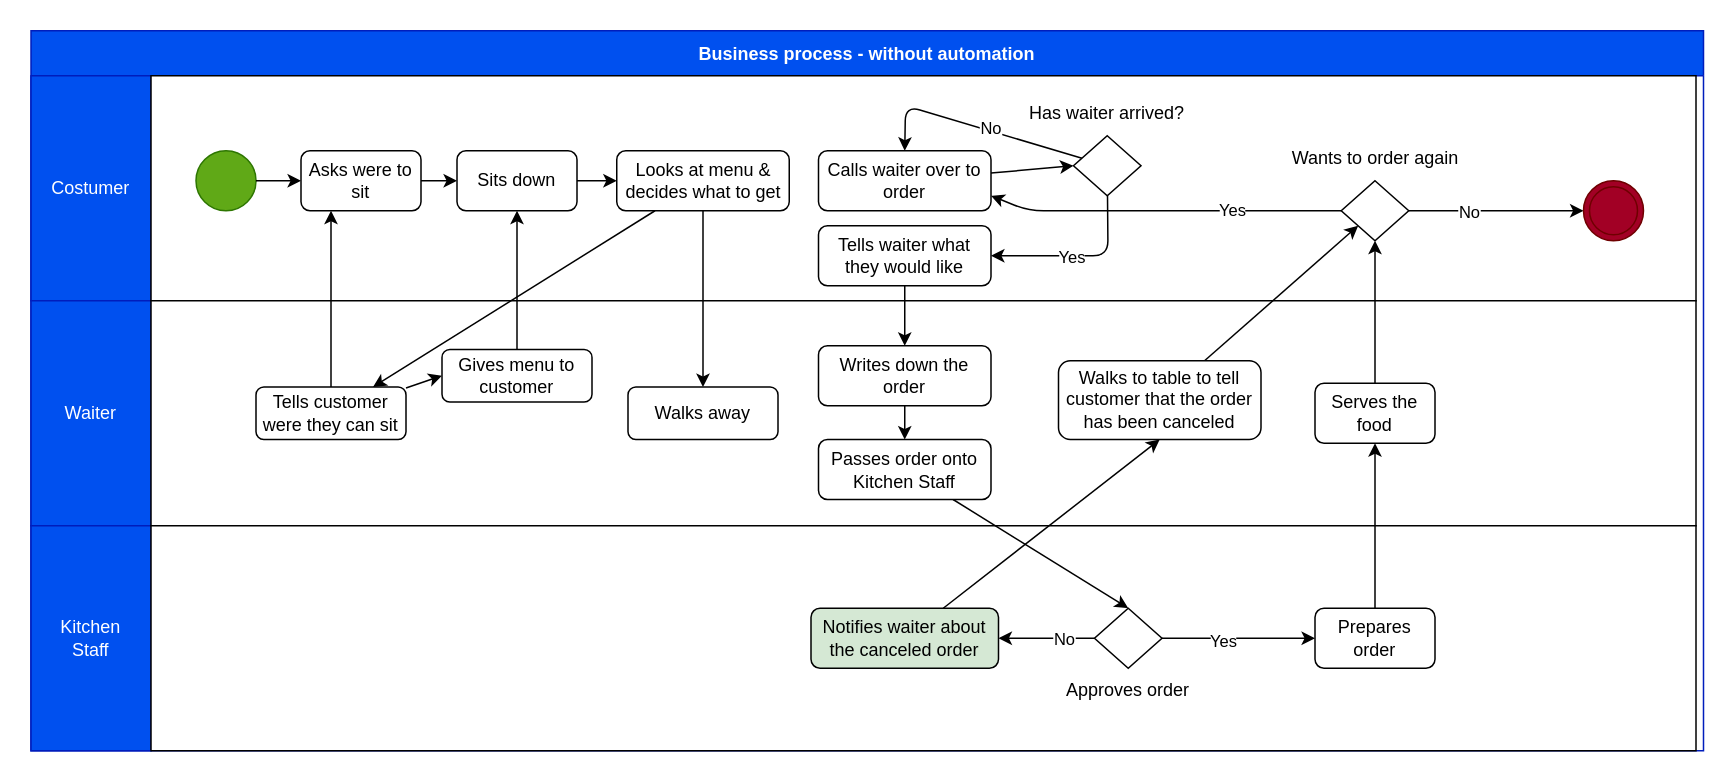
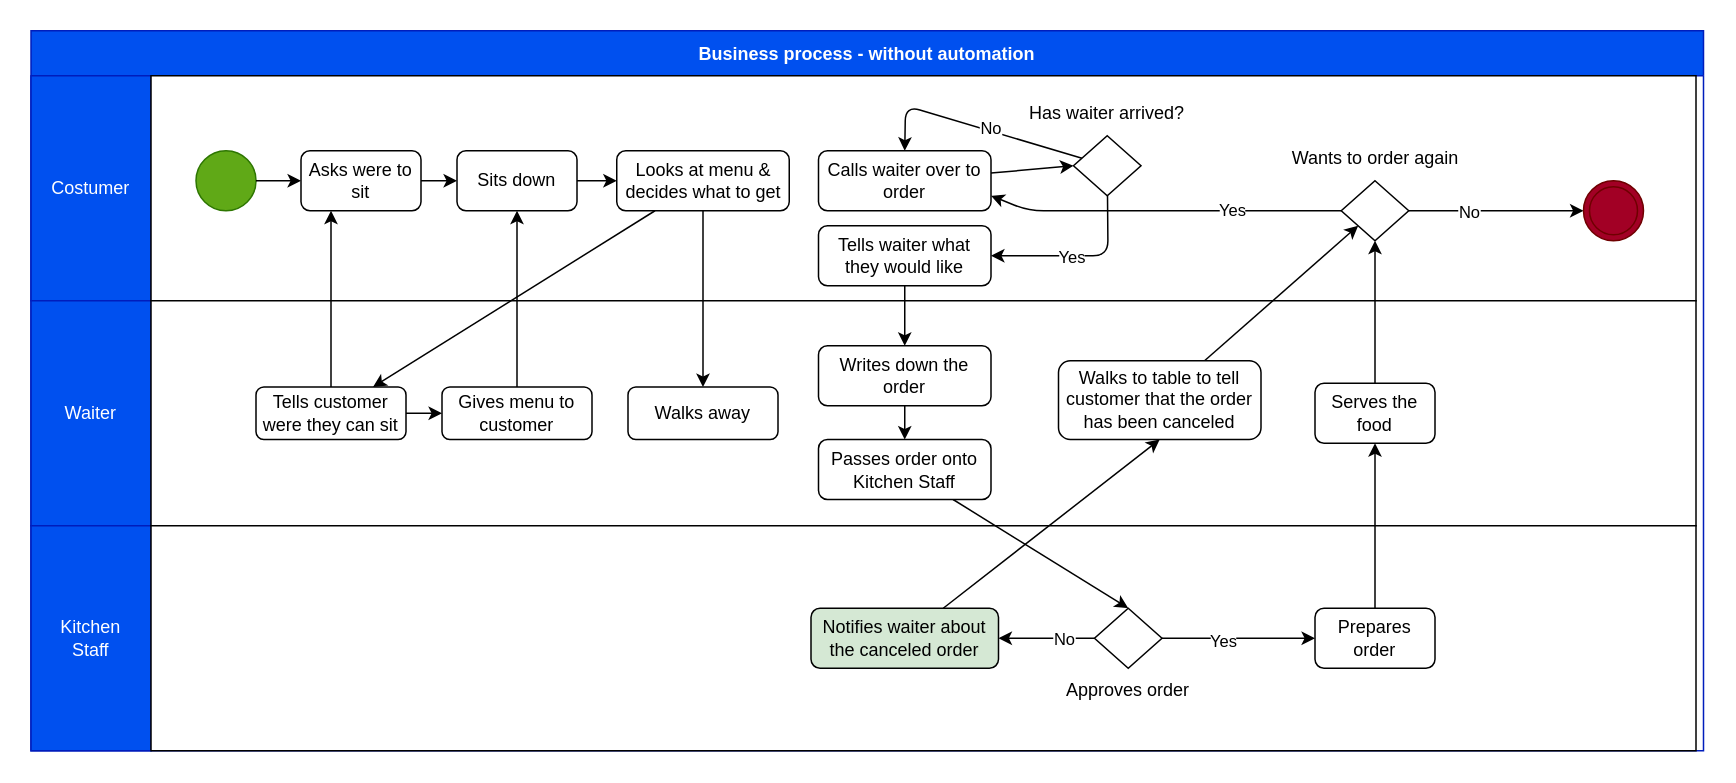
(517, 376) -> (517, 413)
